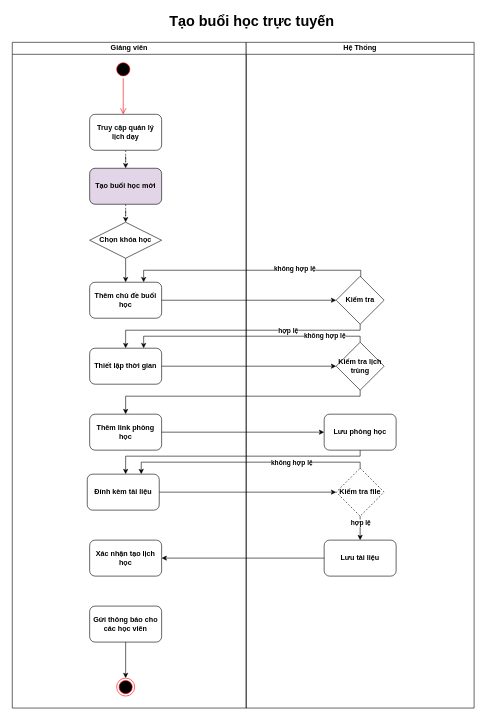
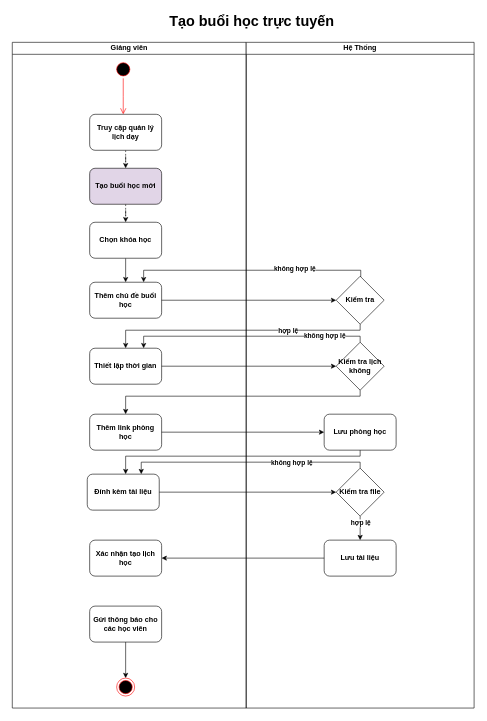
(126, 240) -> (126, 240)
(360, 366) -> (360, 366)
(360, 492) -> (360, 492)
